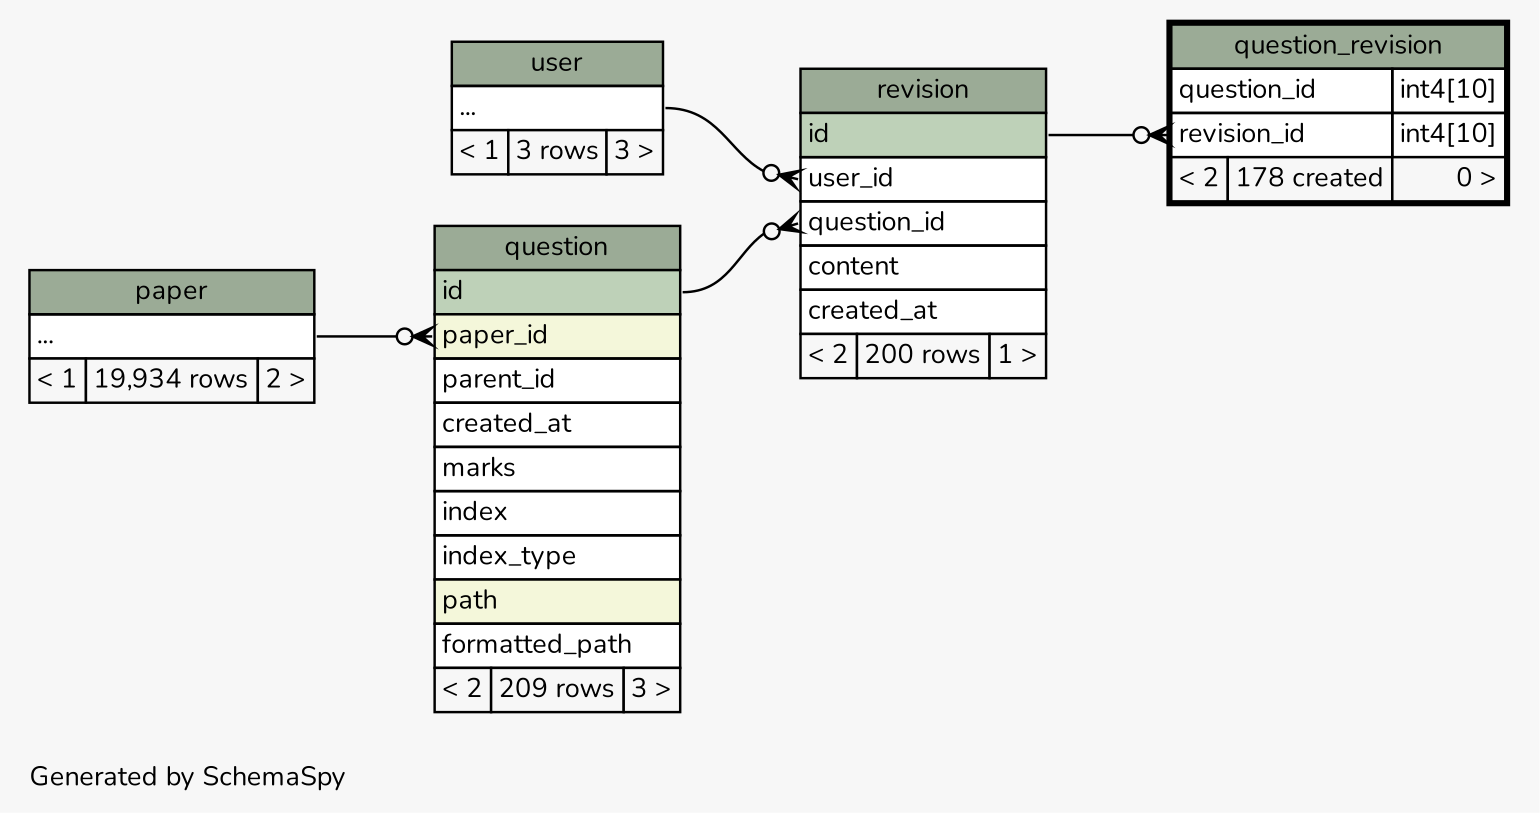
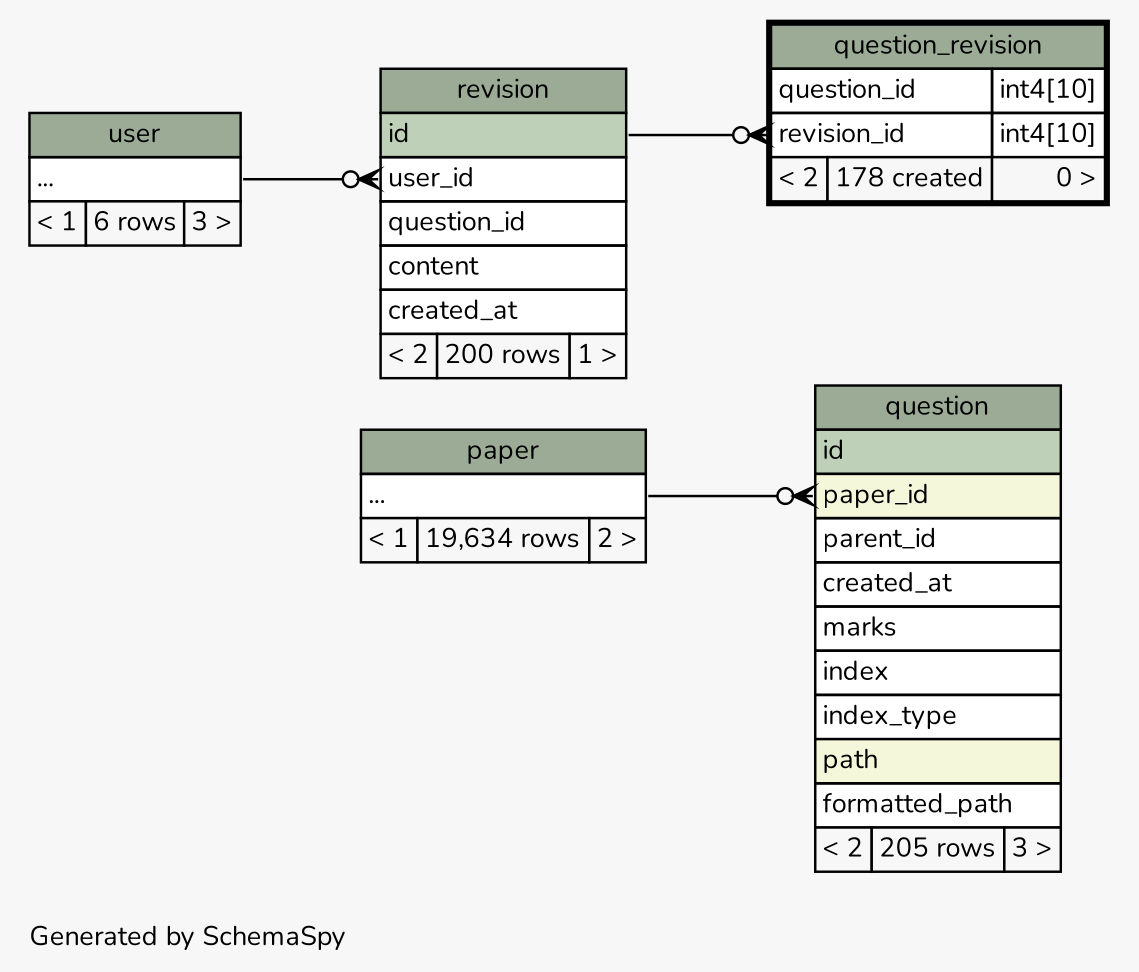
(557, 151) -> (135, 222)
(729, 271) -> none
(172, 379) -> (503, 539)
(557, 689) -> (938, 848)
